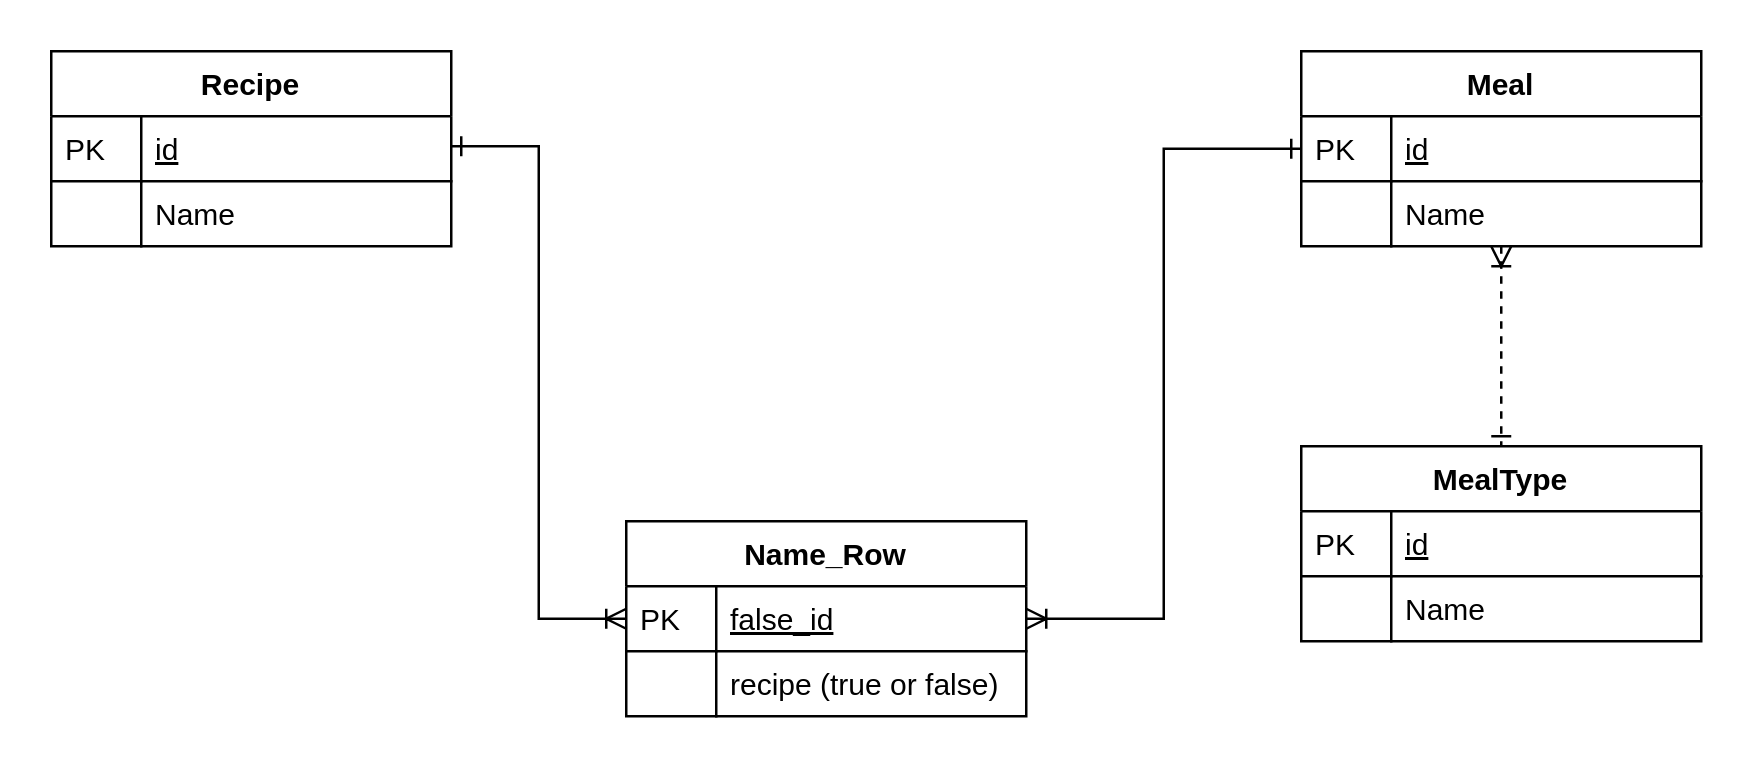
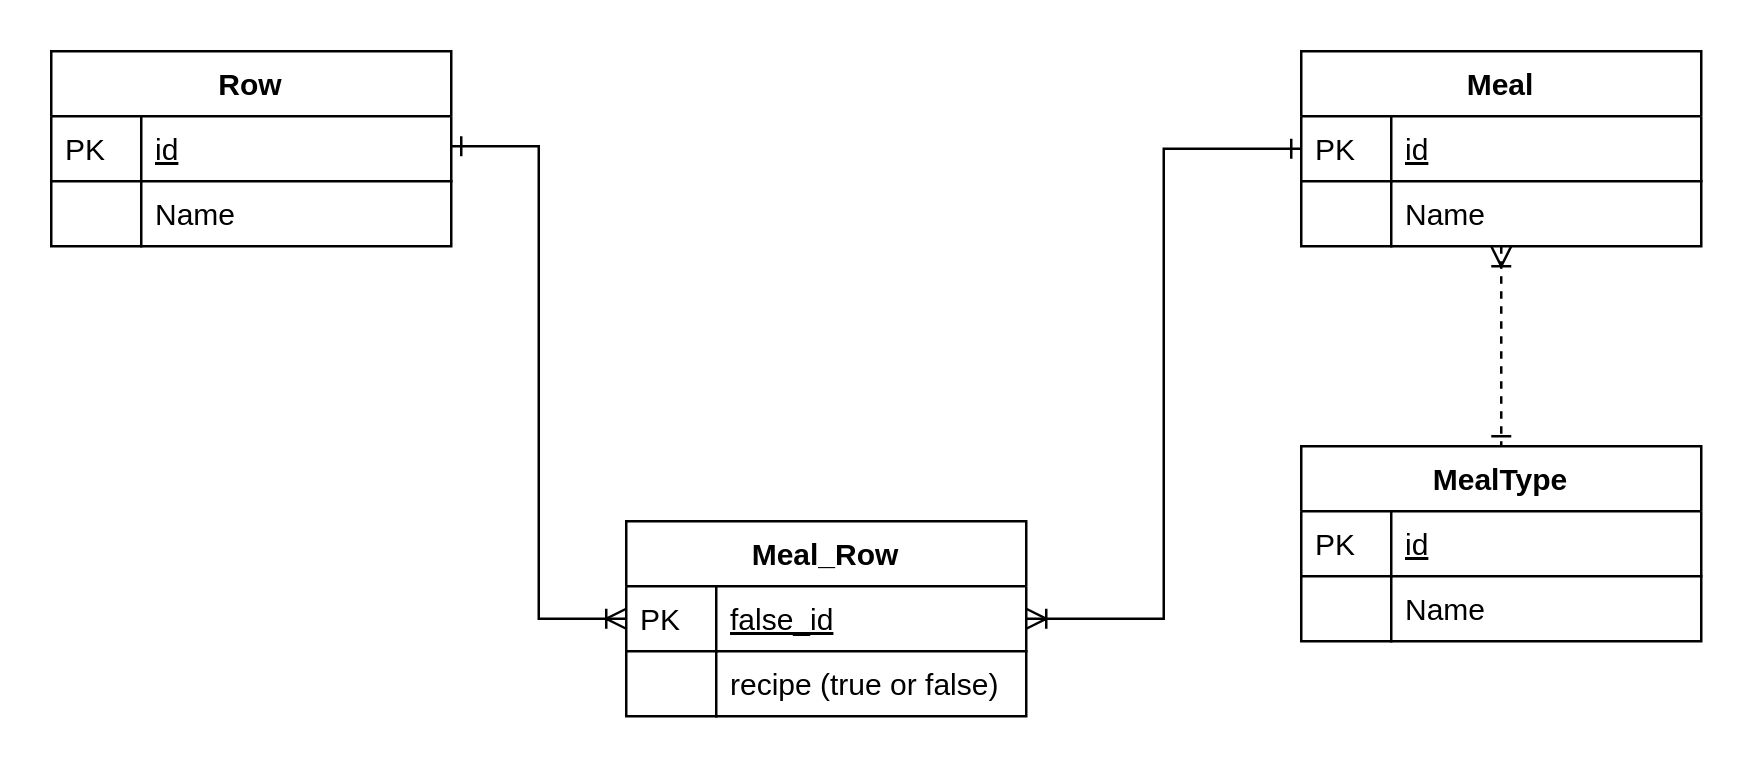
(250, 85) -> (250, 85)
(825, 555) -> (825, 555)
